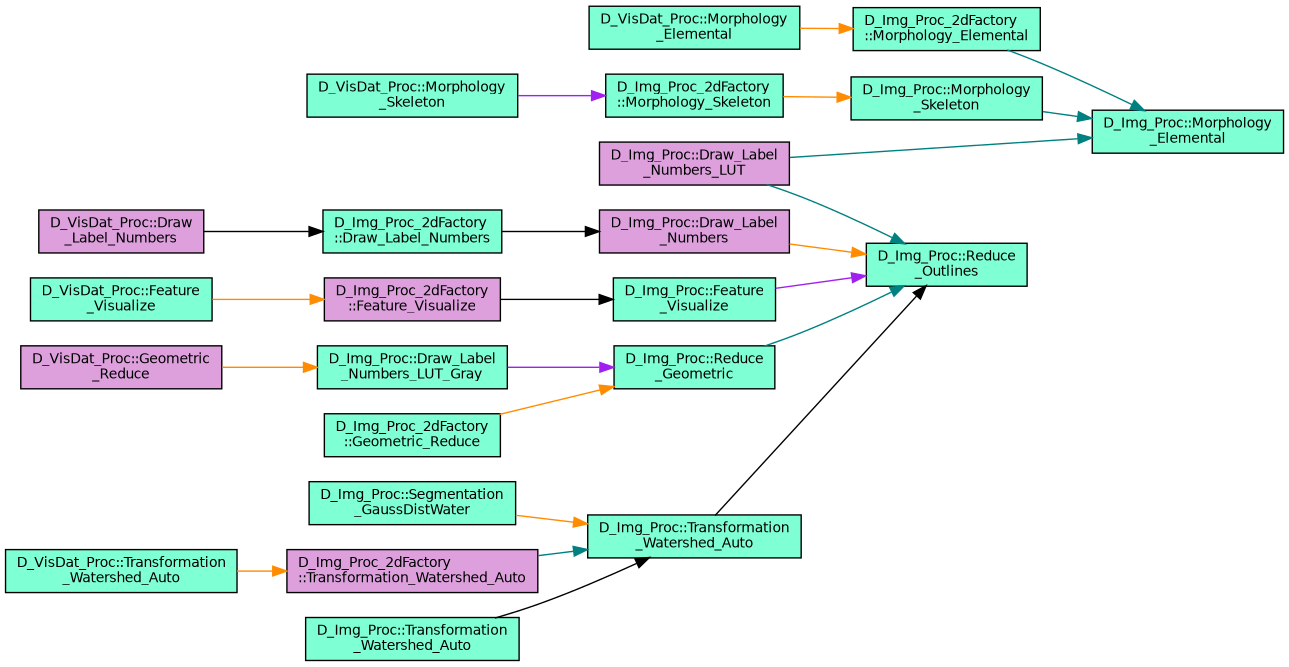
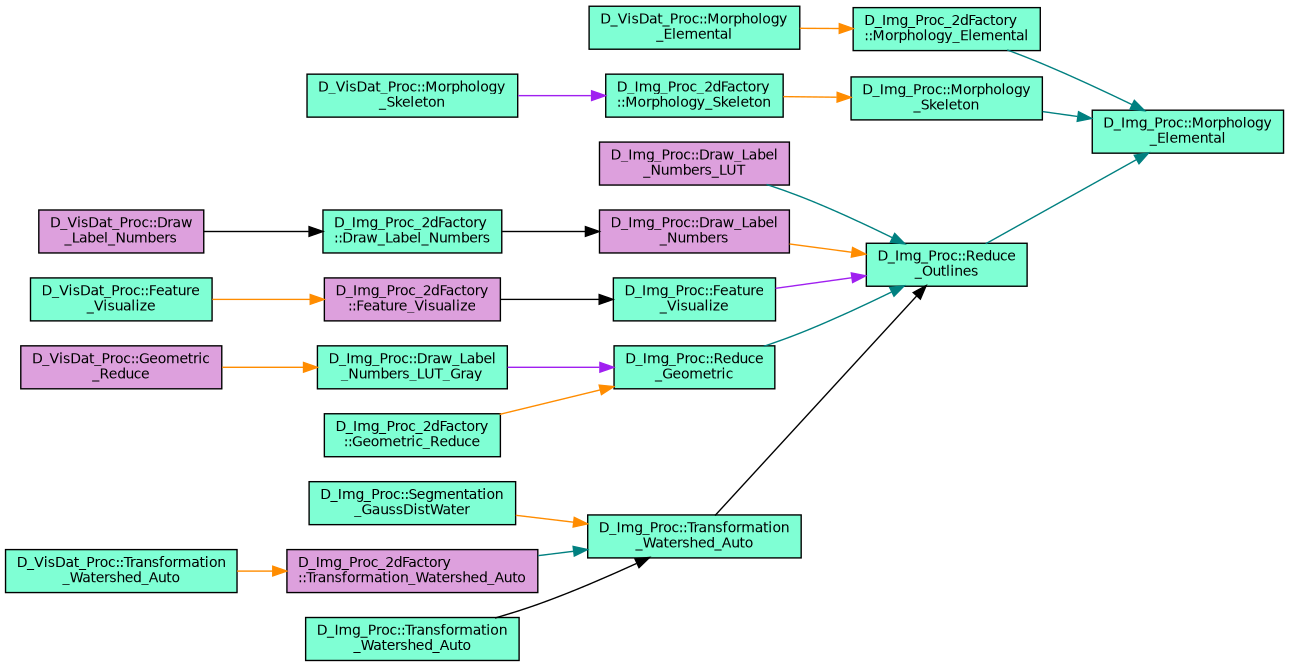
(934, 148) -> (1061, 202)
